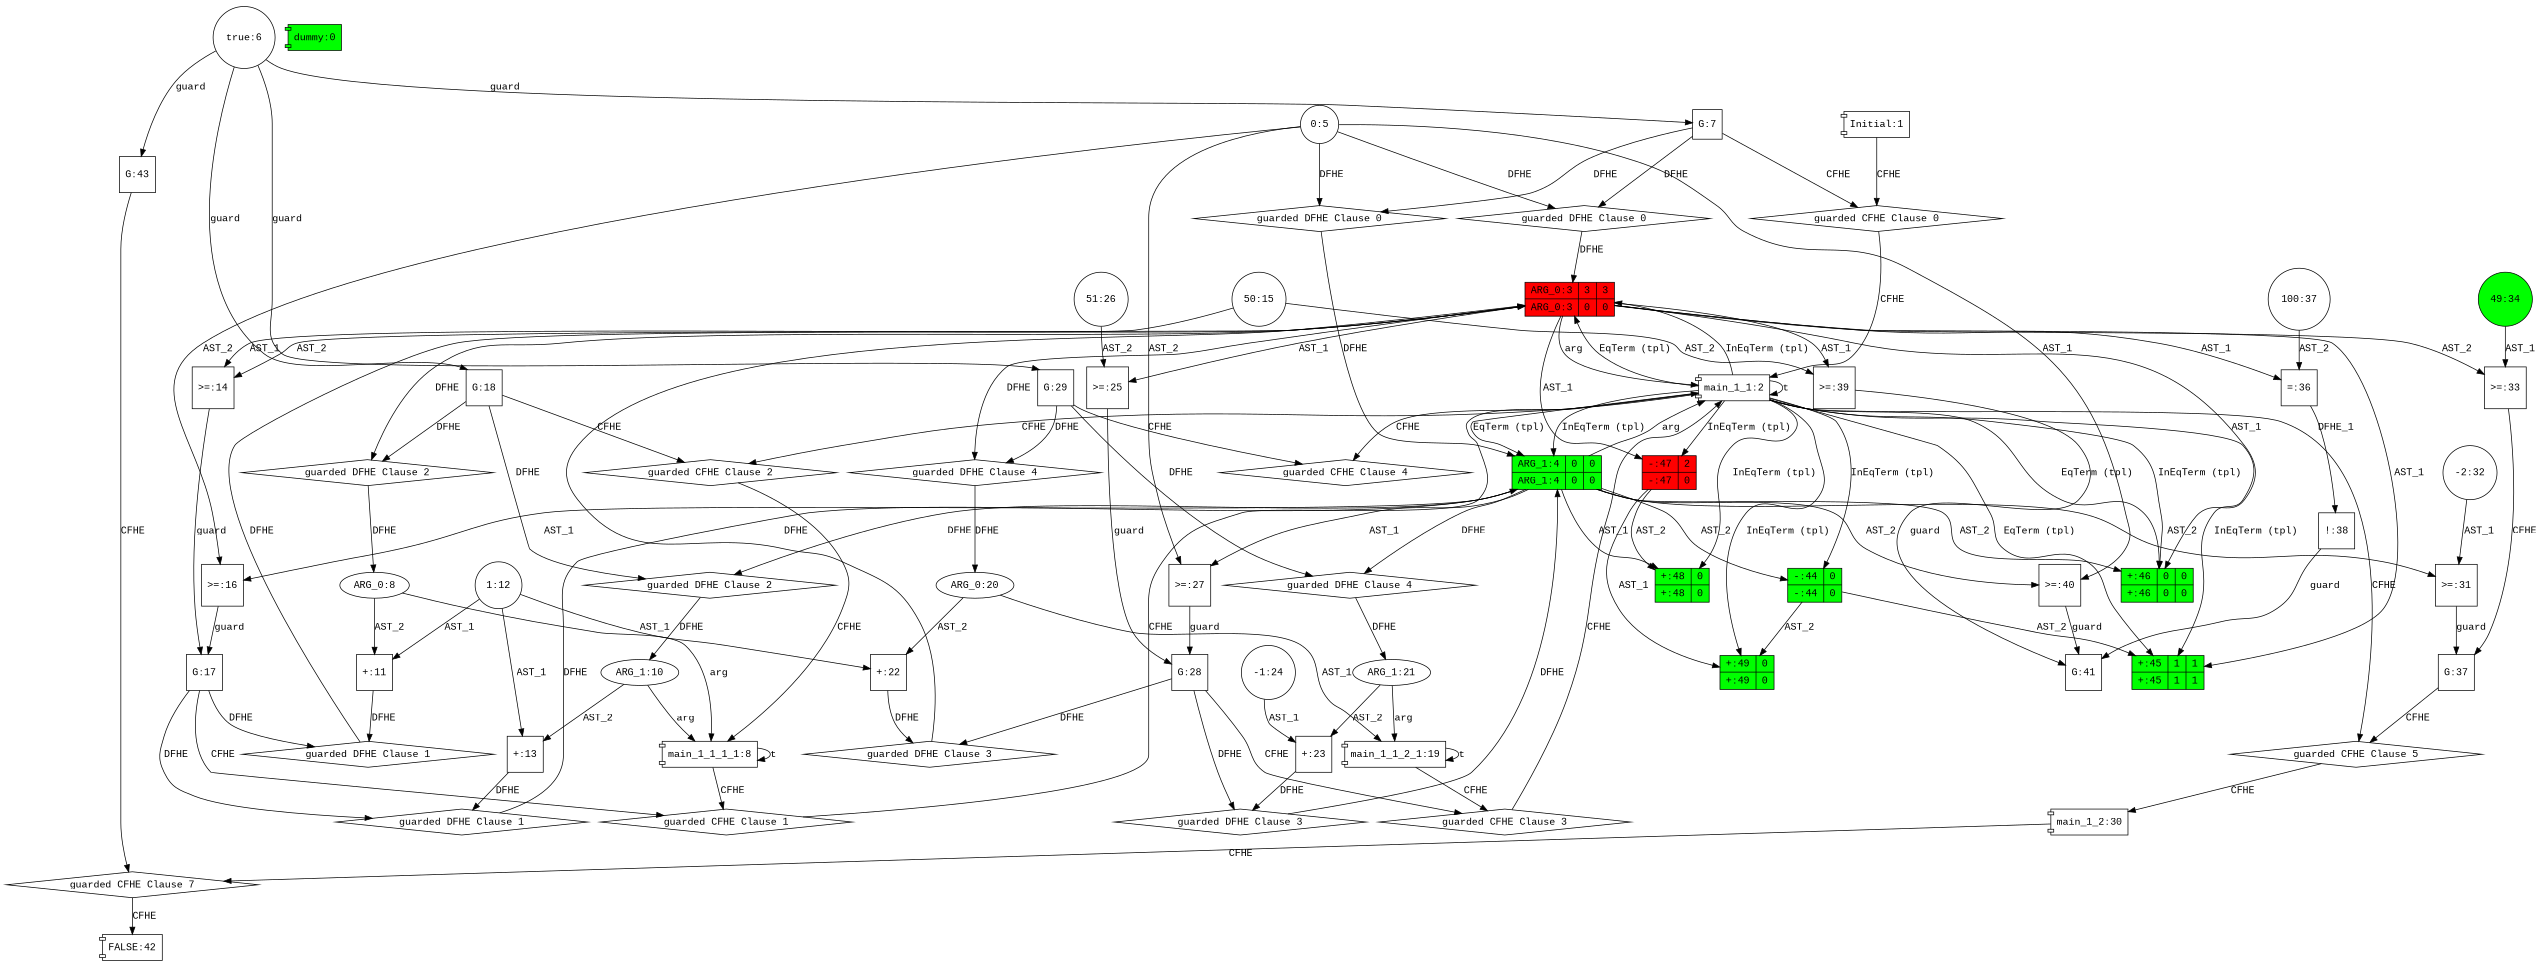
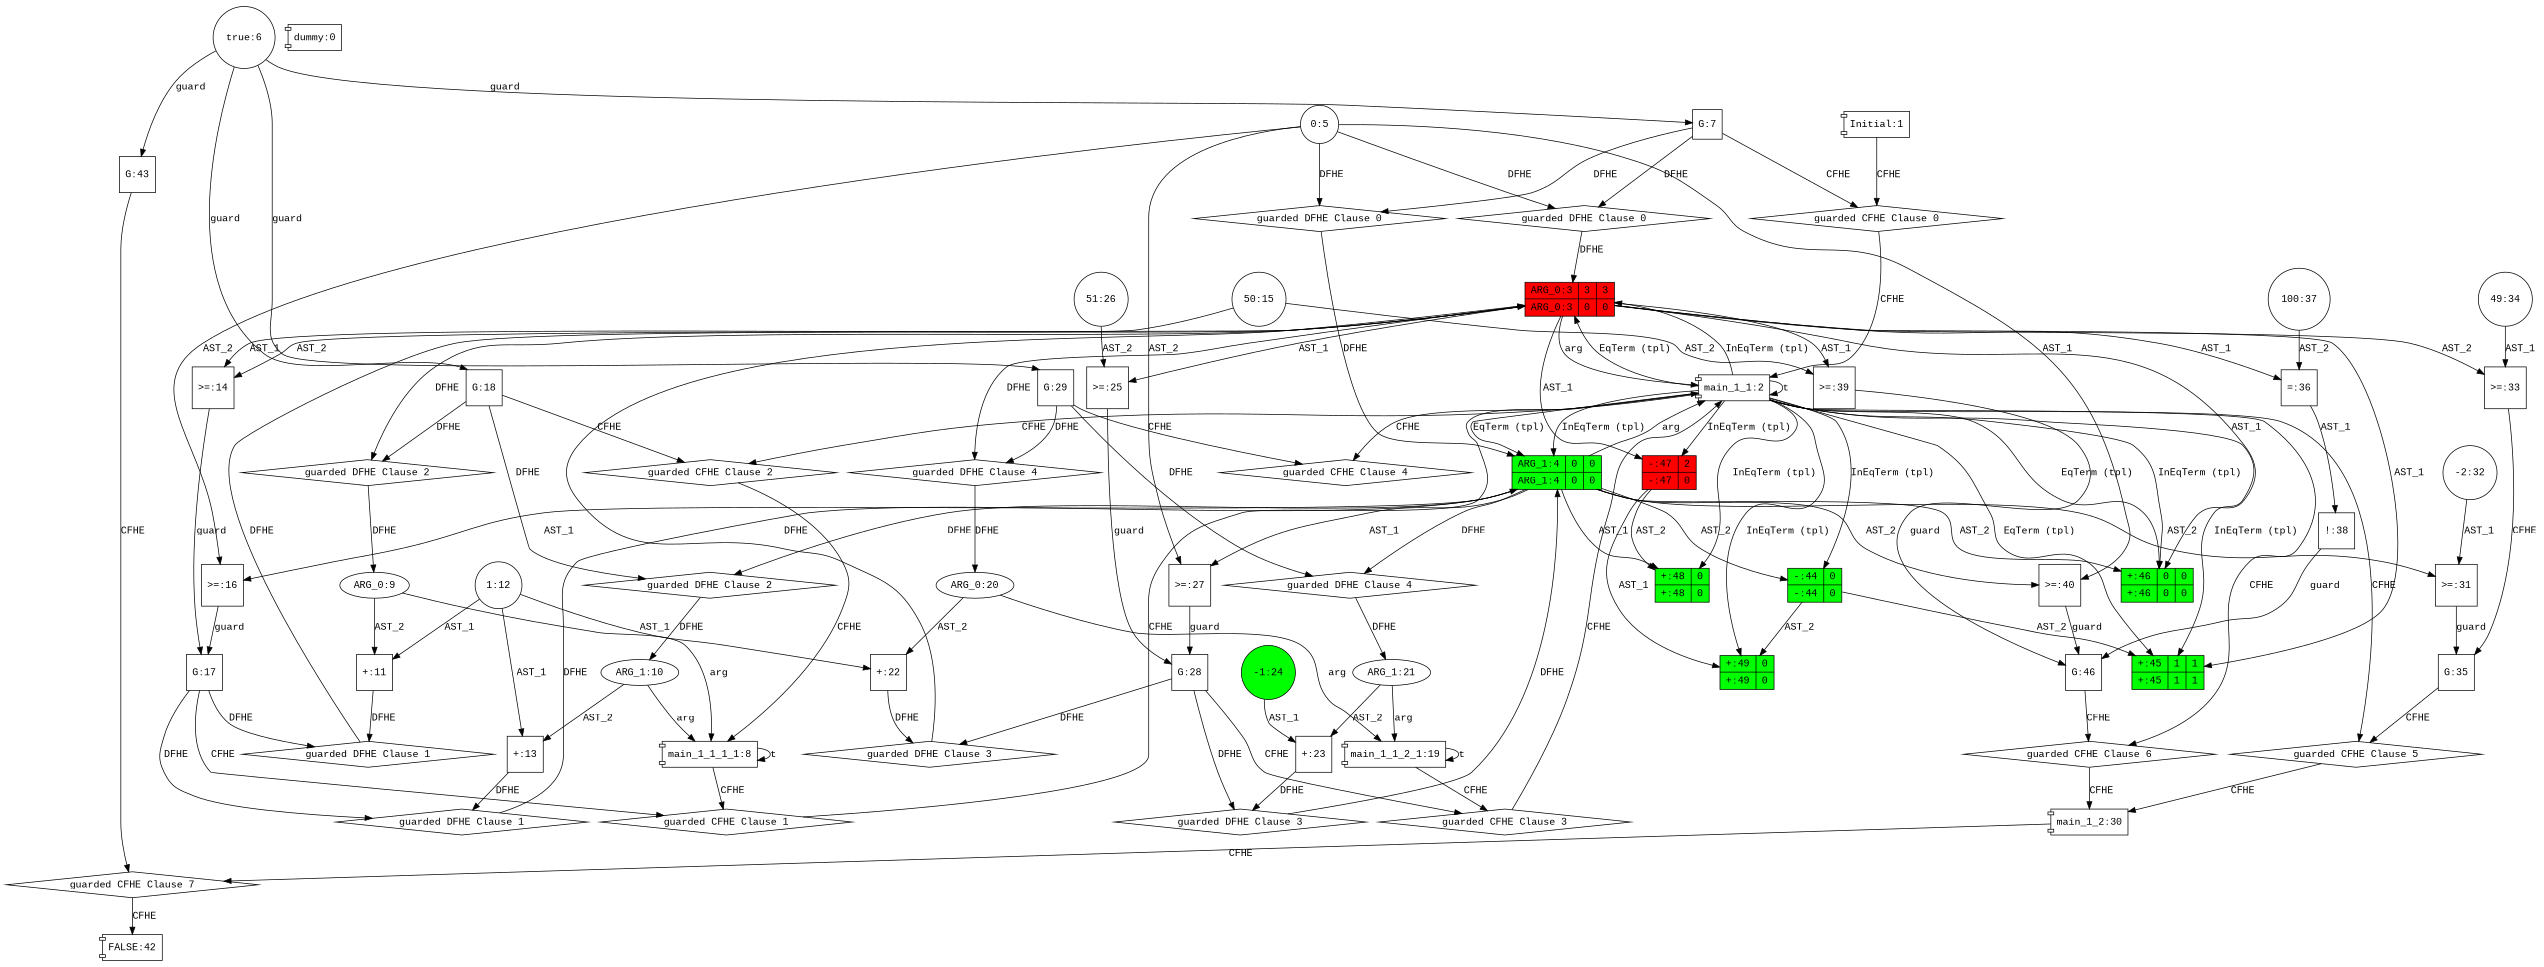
(315, 37) -> (315, 37)
(2505, 299) -> (2505, 299)
(2336, 427) -> (2336, 427)
(375, 585) -> (375, 585)
(1268, 672) -> (1268, 672)
(1337, 672) -> (1337, 672)
(2084, 672) -> (2084, 672)
(2456, 672) -> (2456, 672)
none -> (2089, 754)
